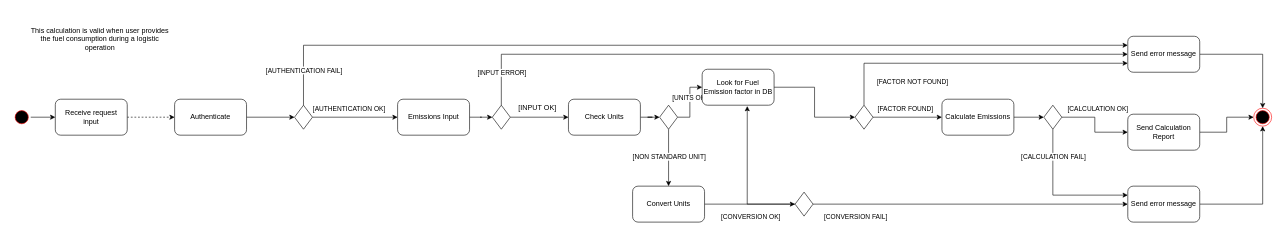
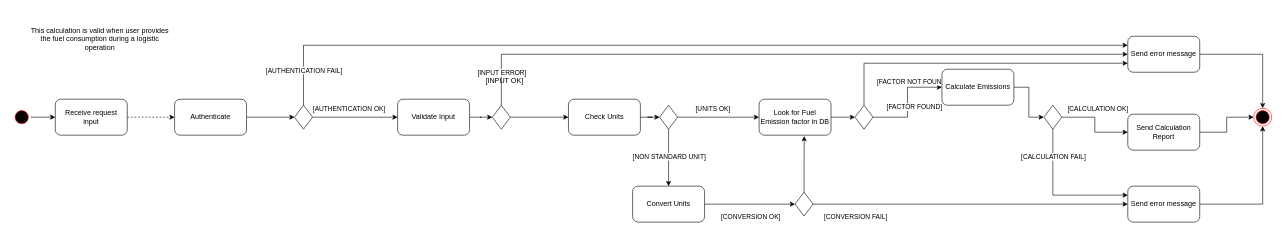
(738, 87) -> (795, 117)
(537, 108) -> (504, 81)
(434, 117) -> (434, 117)
(978, 117) -> (978, 87)
